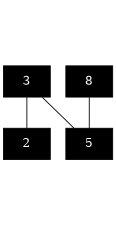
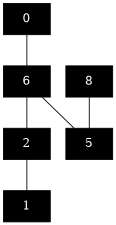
none -> (27, 19)
(27, 81) -> (27, 81)
none -> (27, 206)
